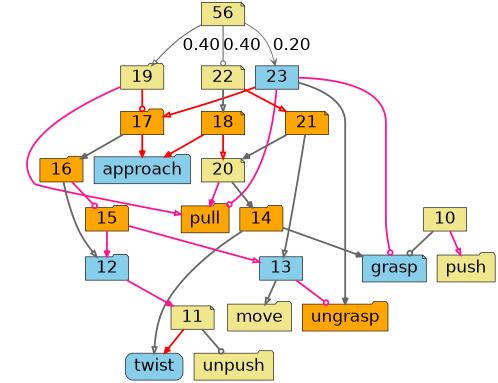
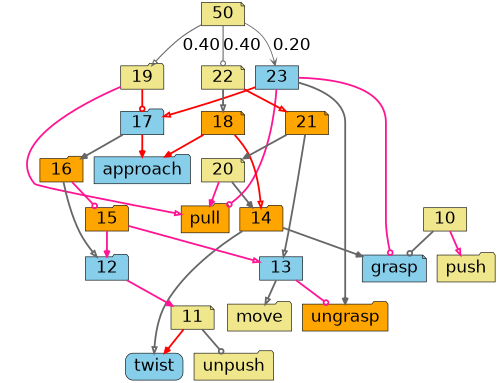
(223, 14) -> (223, 14)
(142, 123) -> (142, 123)
(223, 144) -> (253, 166)
